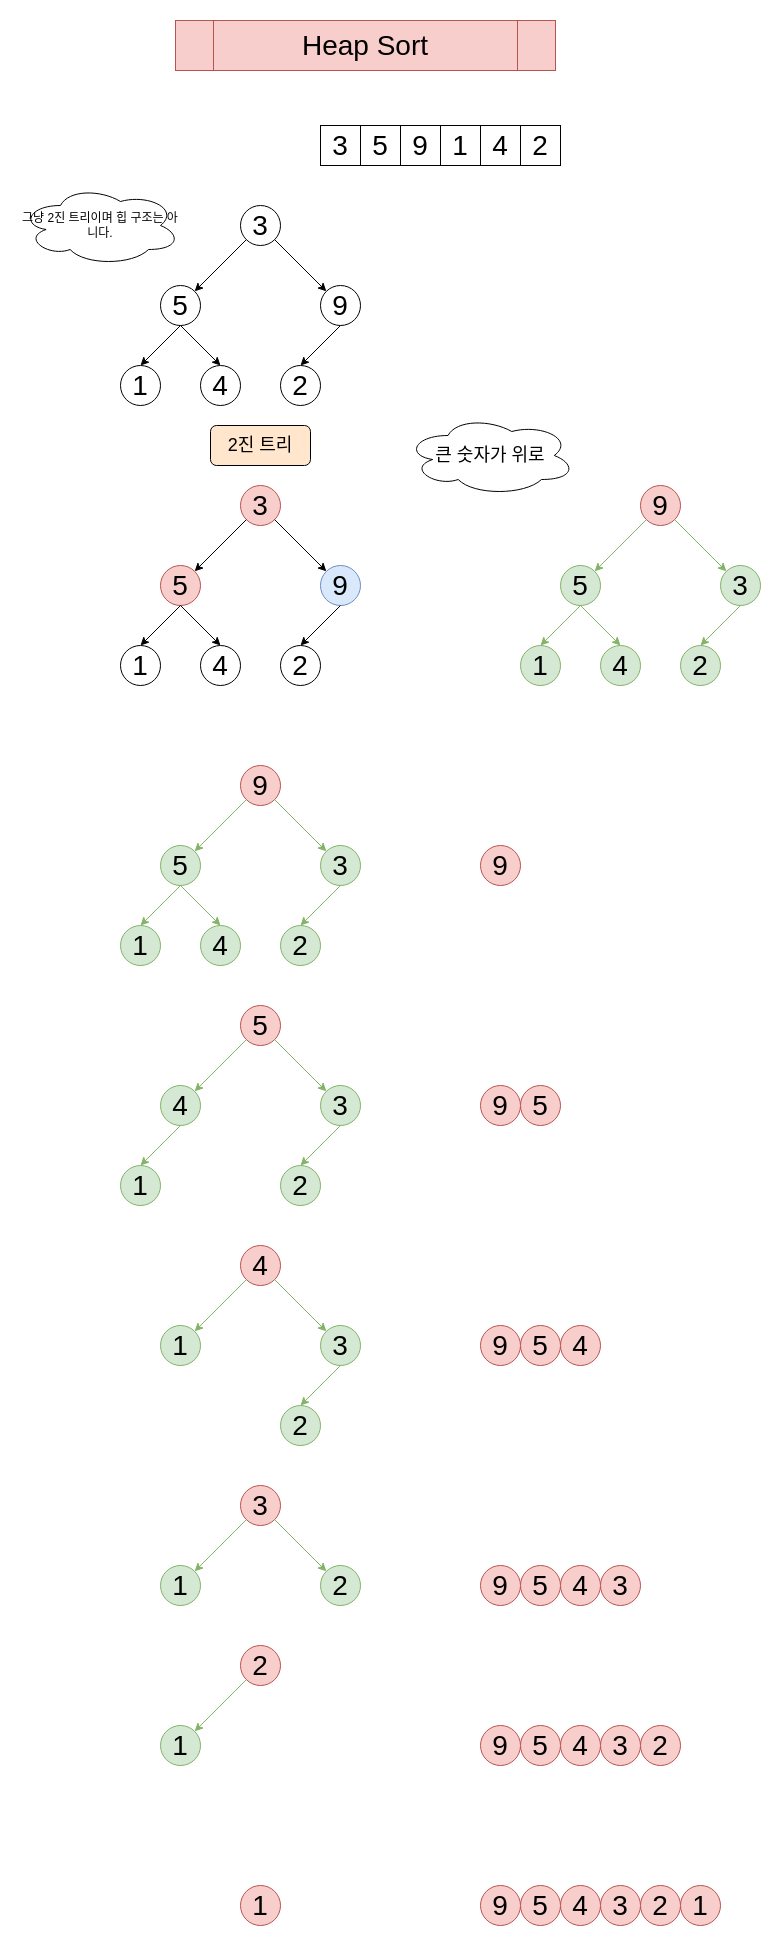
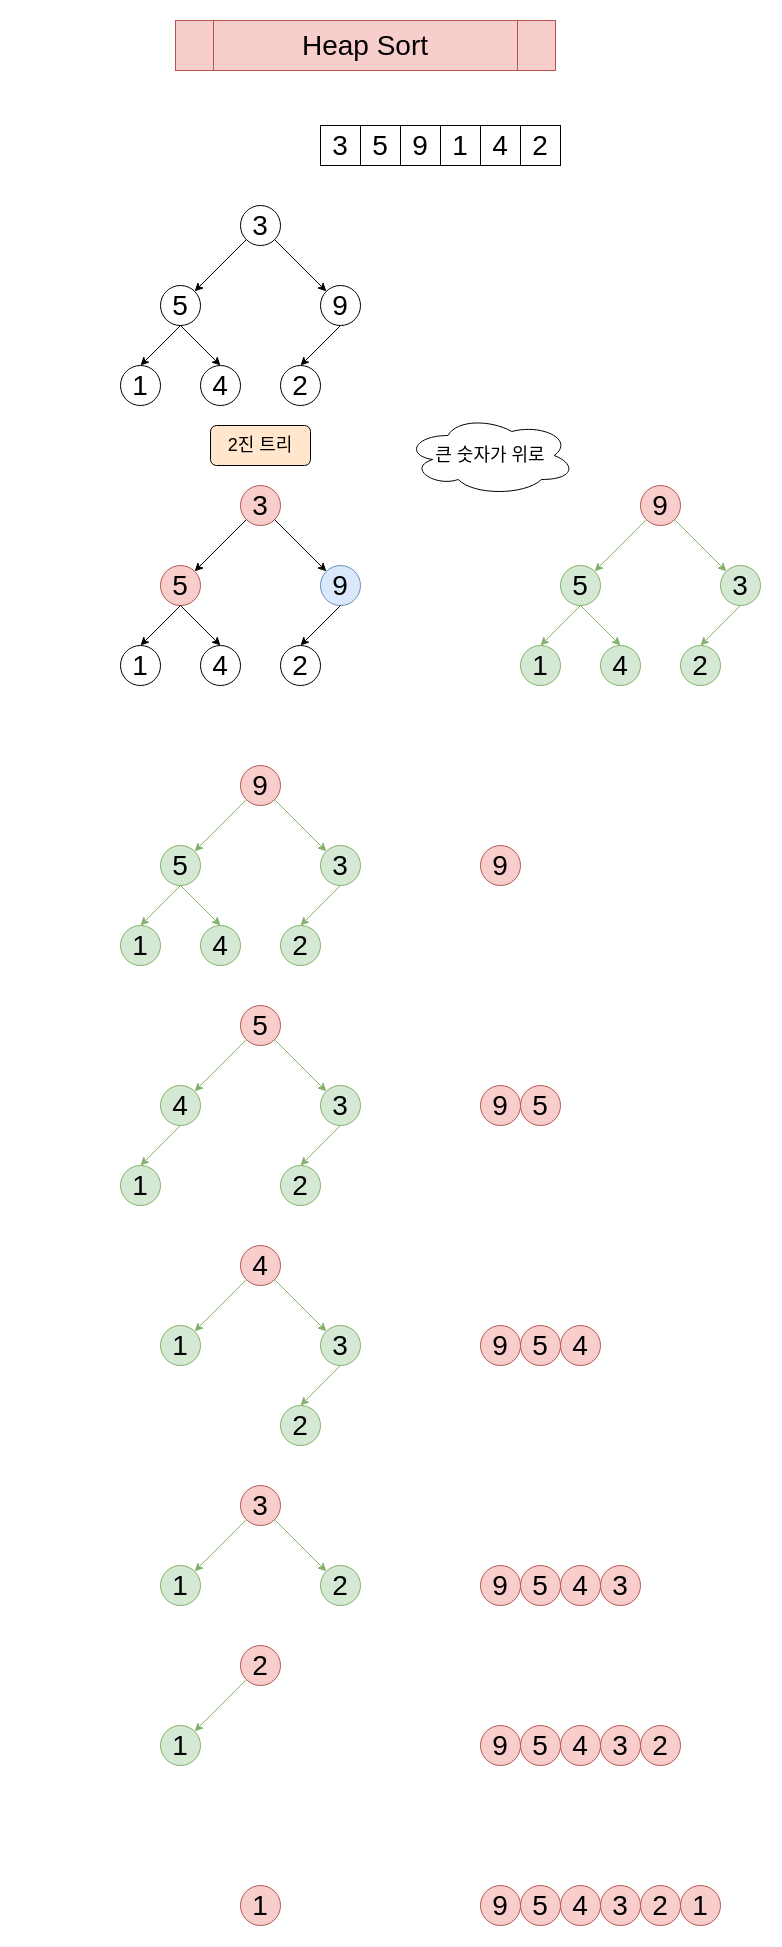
(101, 226) -> none
